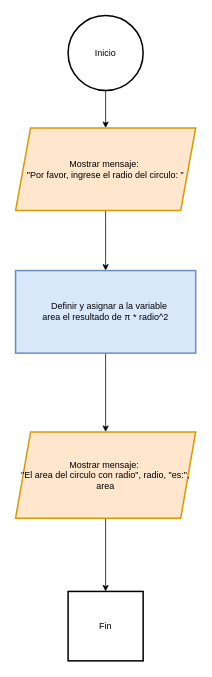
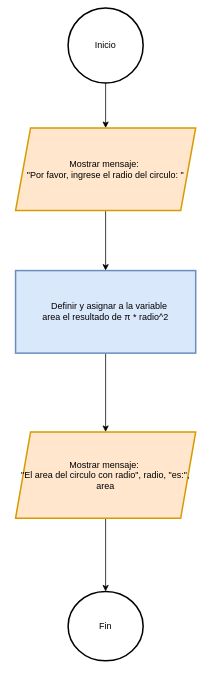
(105, 53) -> (105, 45)
(105, 626) -> (105, 626)
